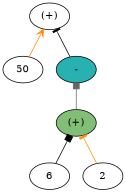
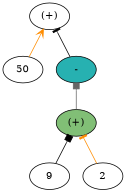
(50, 176) -> (50, 176)
